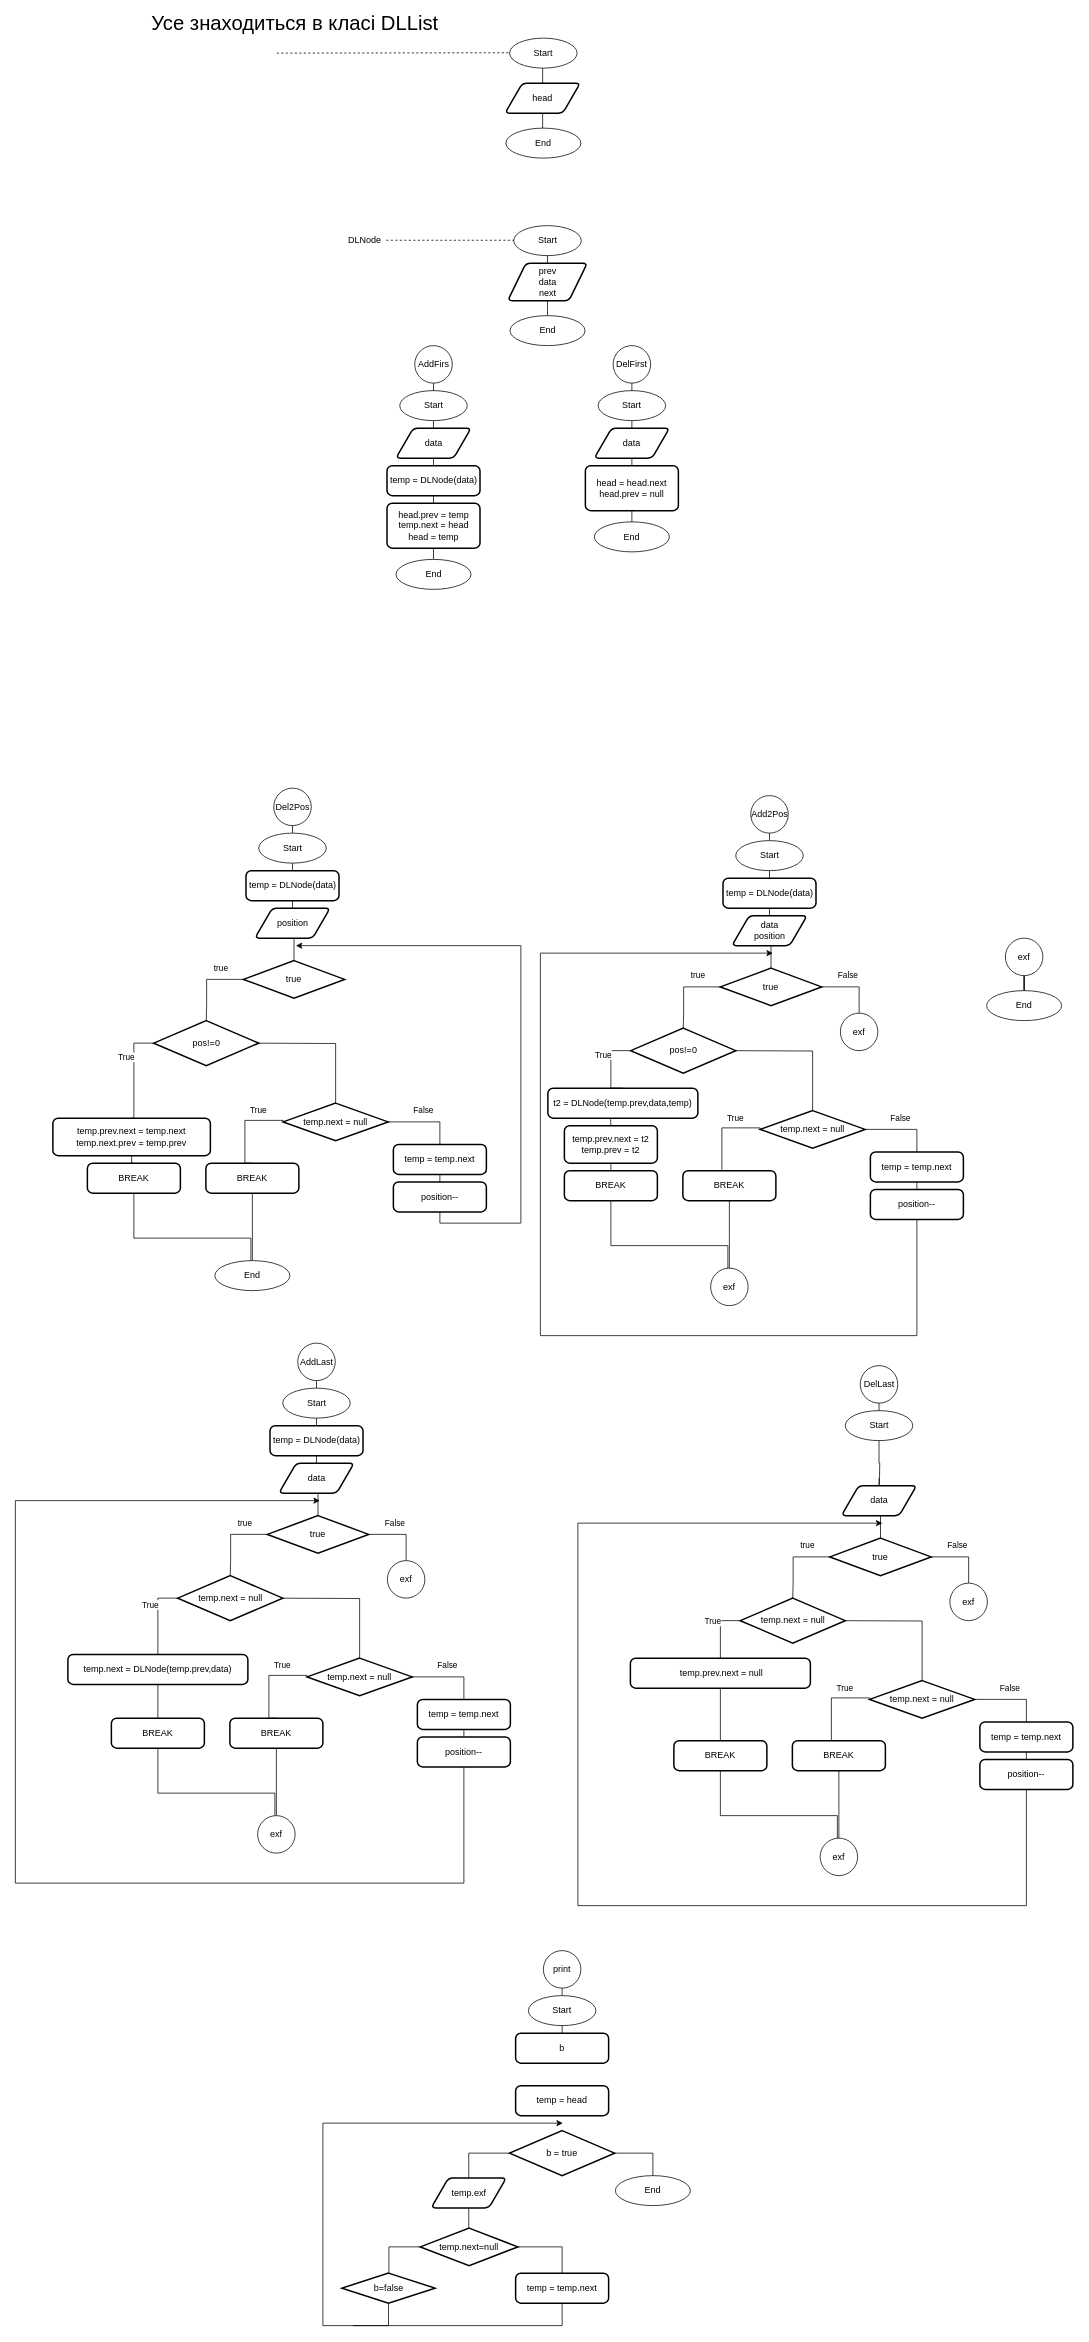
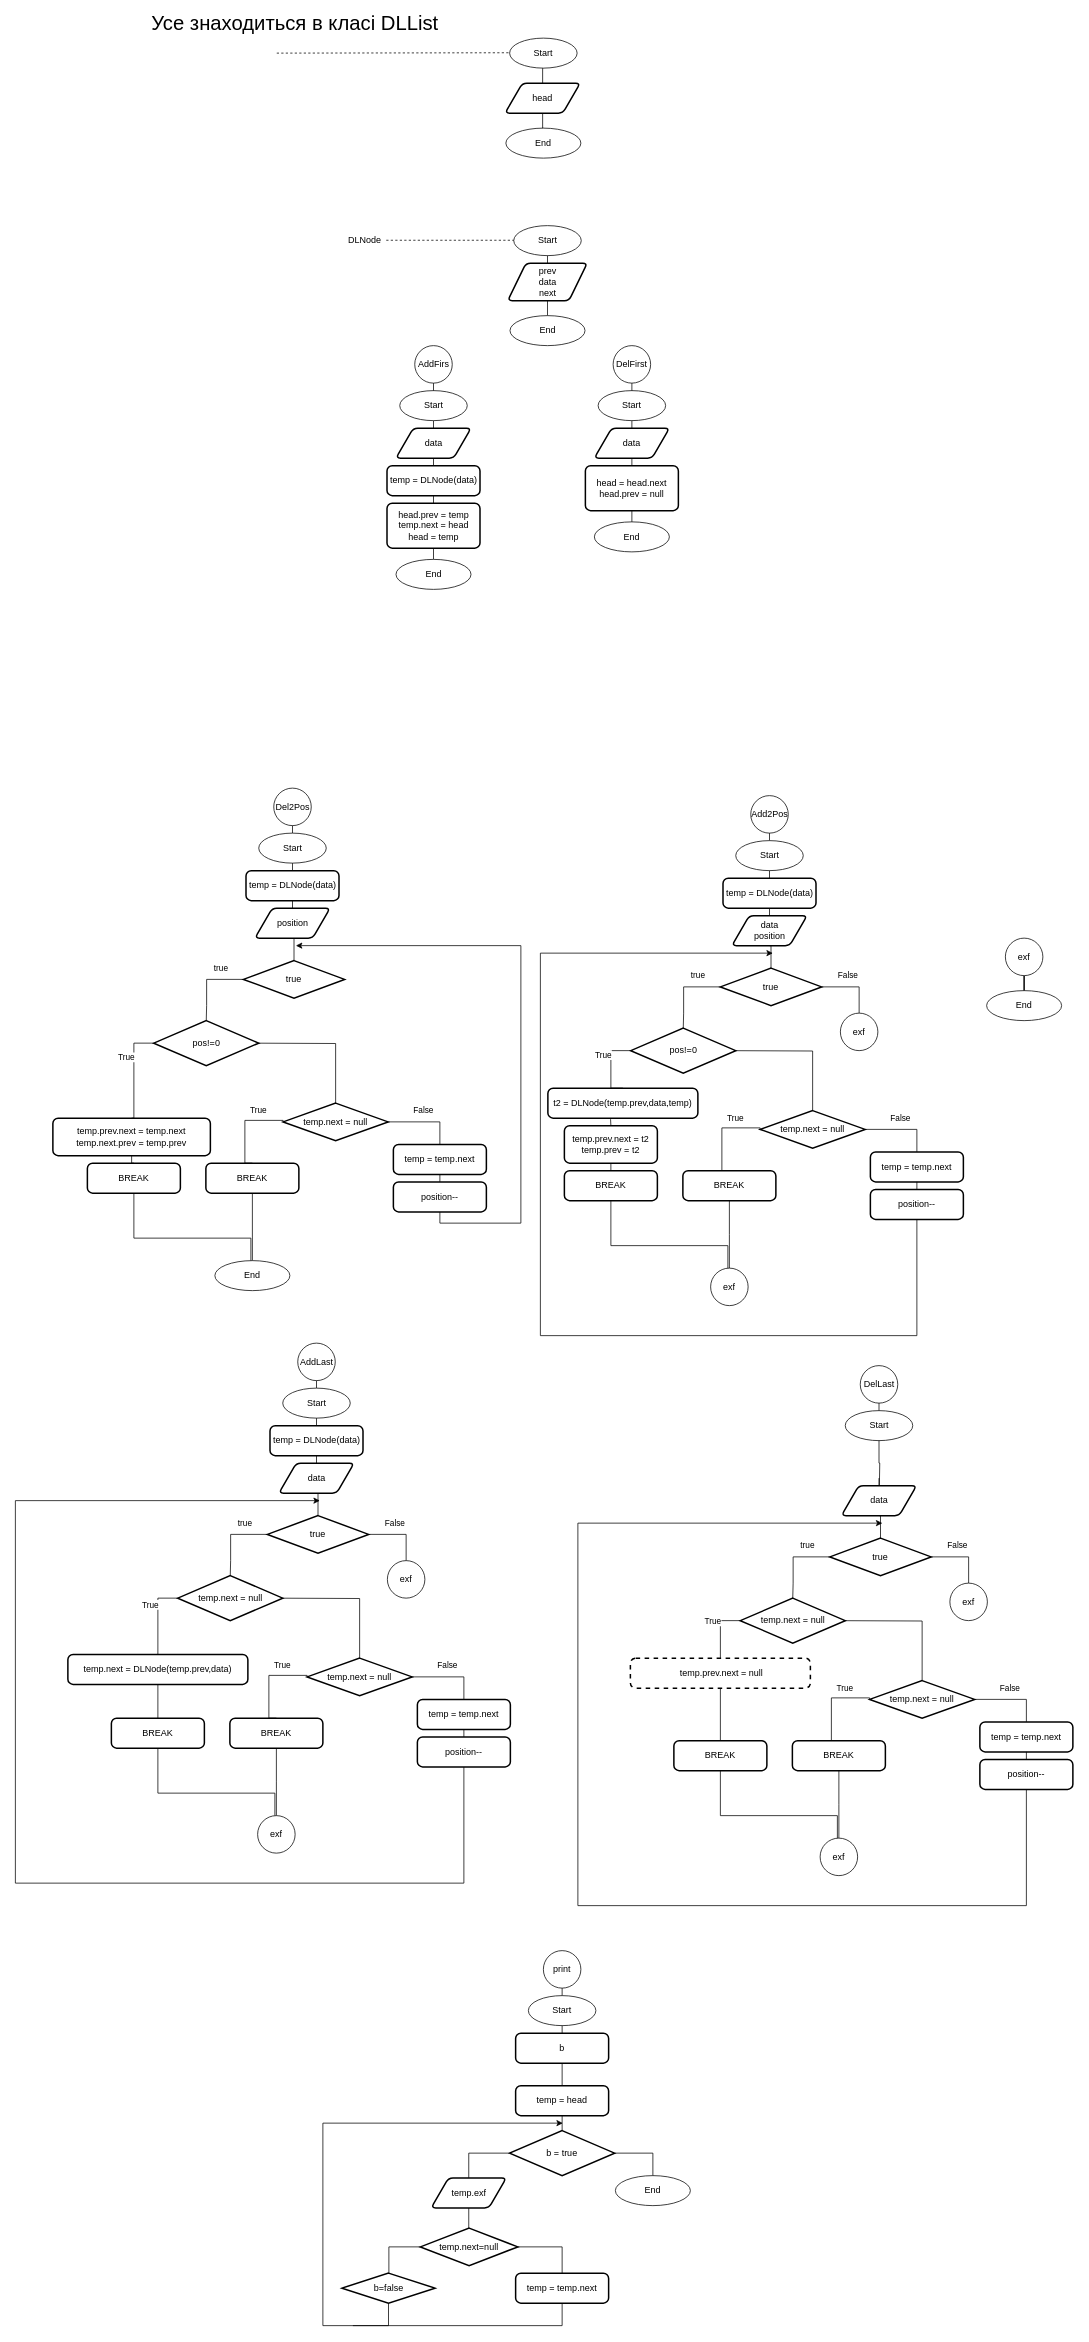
(720, 1673) -> (720, 1673)
none -> (562, 2075)
